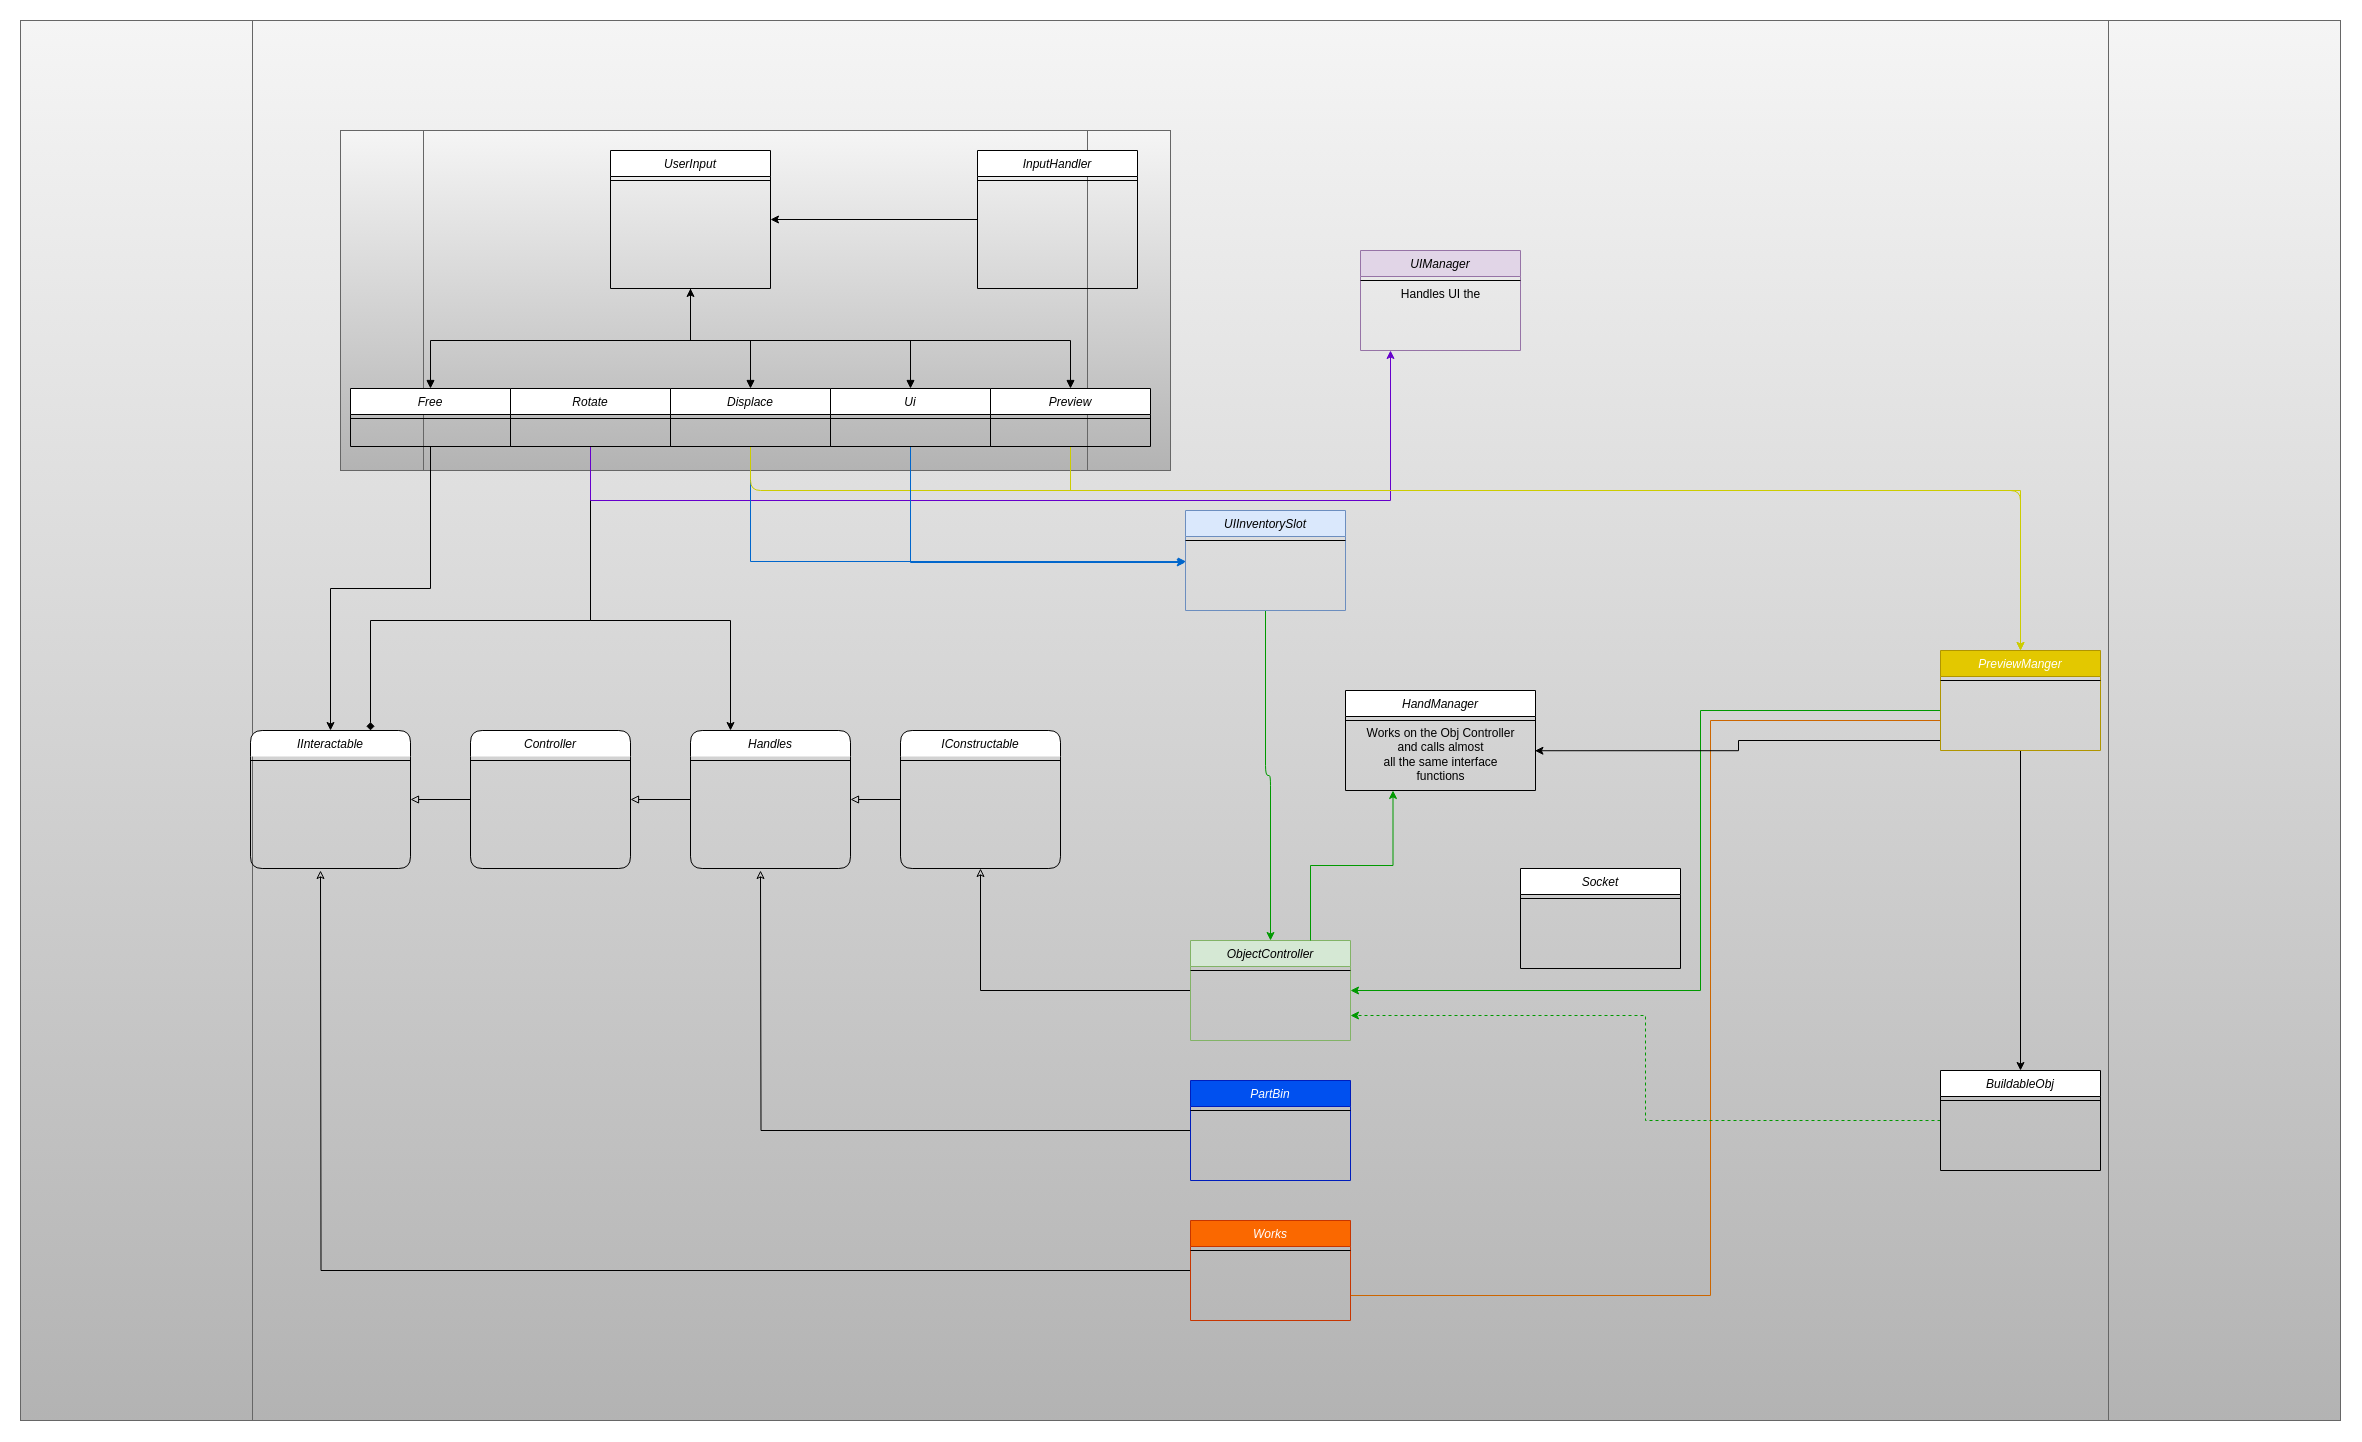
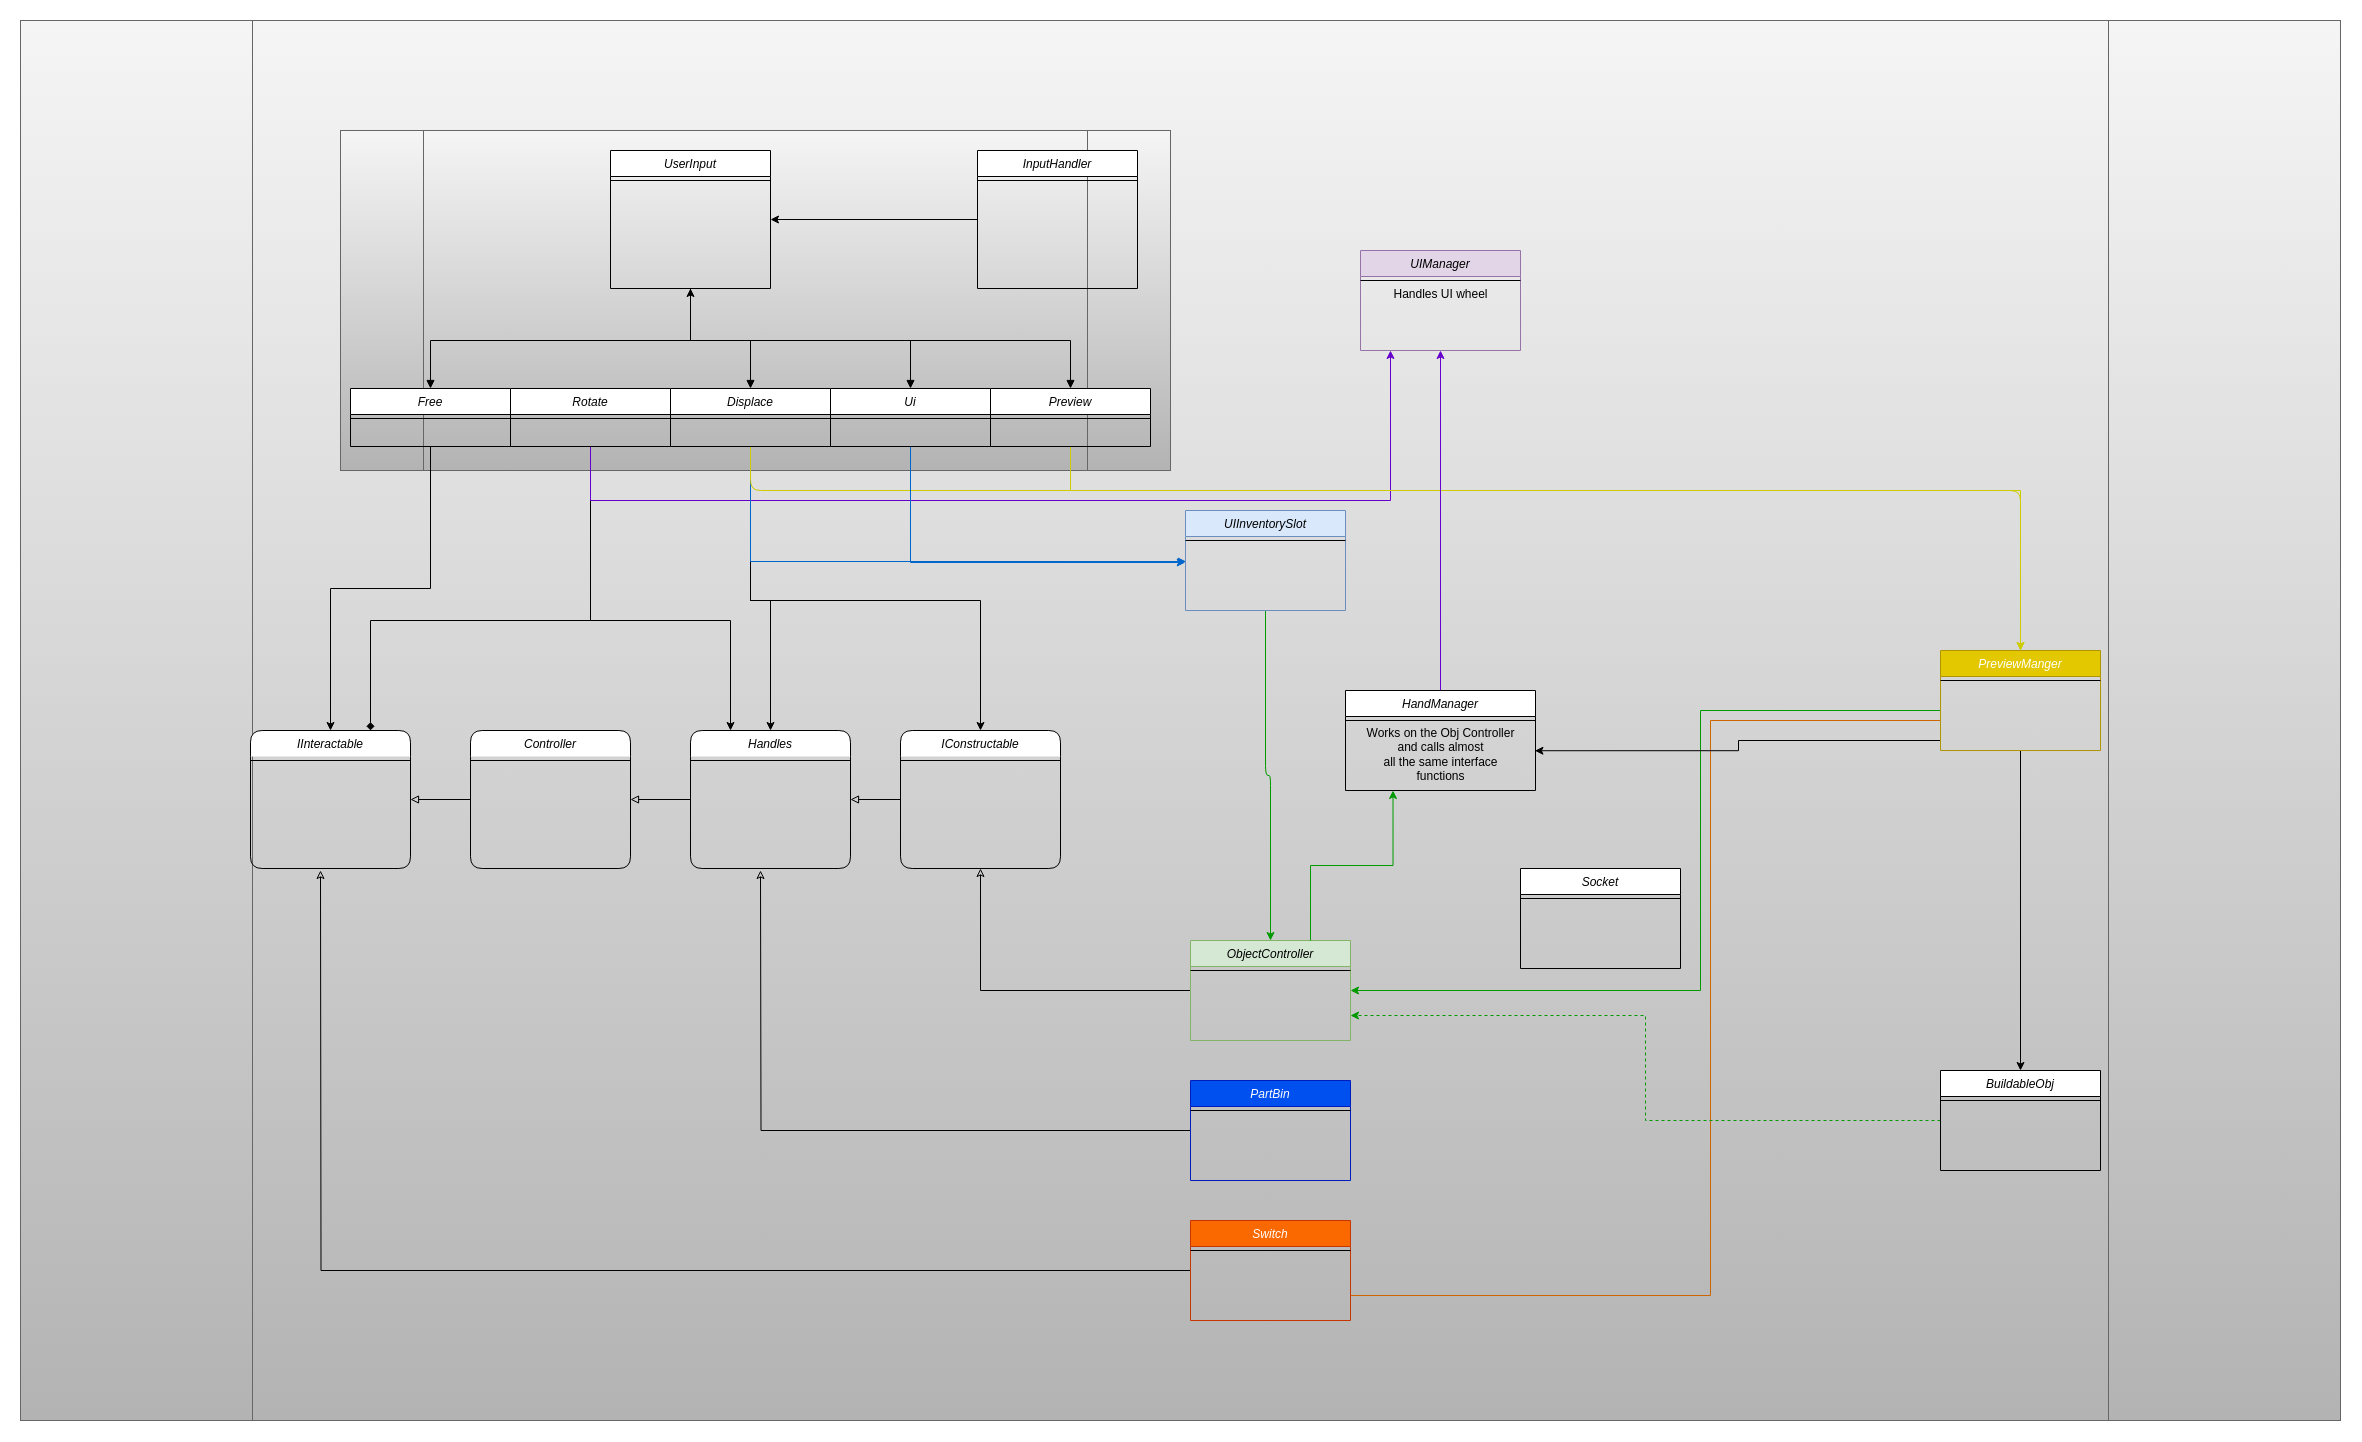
(1441, 295) -> (1441, 295)
none -> (1441, 527)
none -> (938, 601)
none -> (771, 663)
(1270, 1234) -> (1270, 1234)
